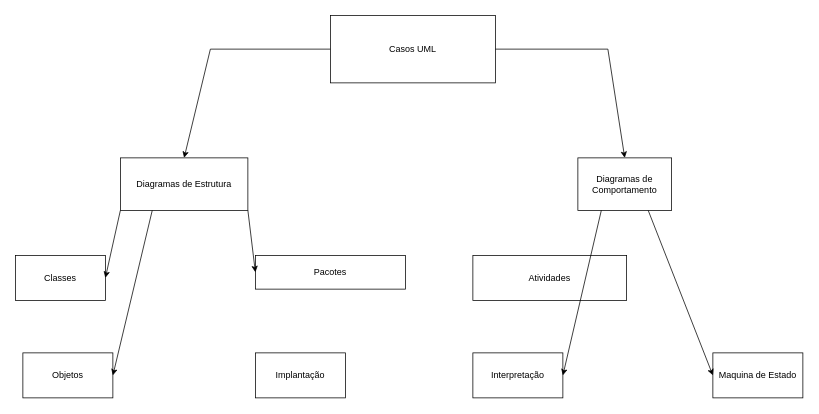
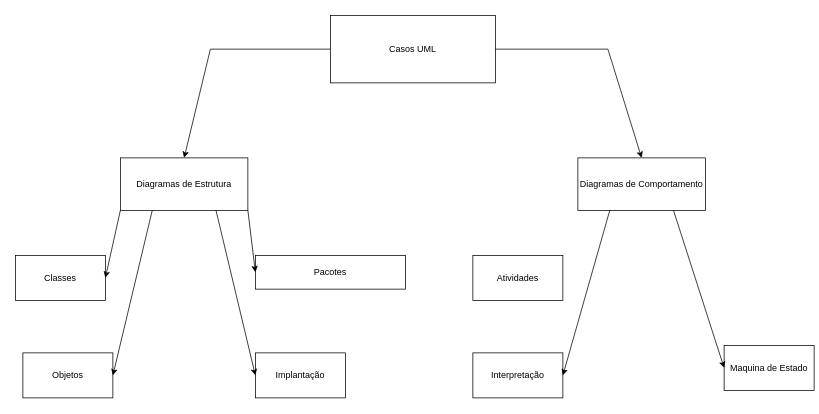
(625, 184) -> (642, 184)
(550, 278) -> (518, 278)
none -> (235, 291)
(758, 375) -> (769, 368)
